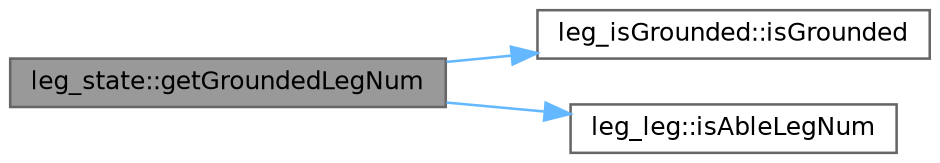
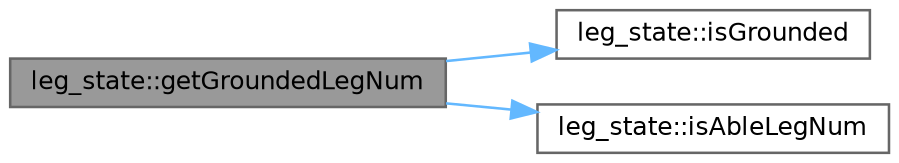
(734, 34) -> (713, 34)
(734, 129) -> (713, 129)
